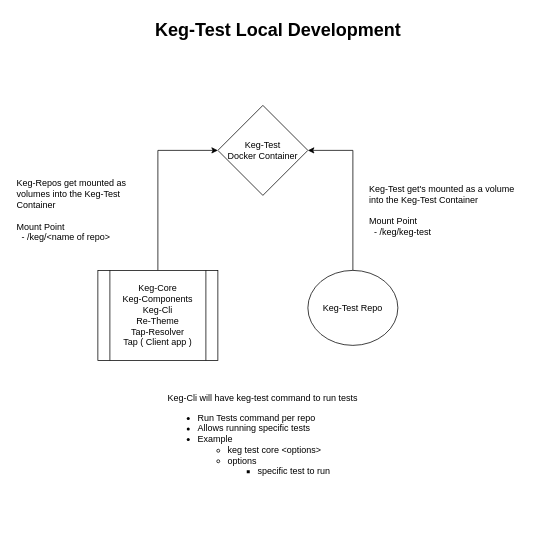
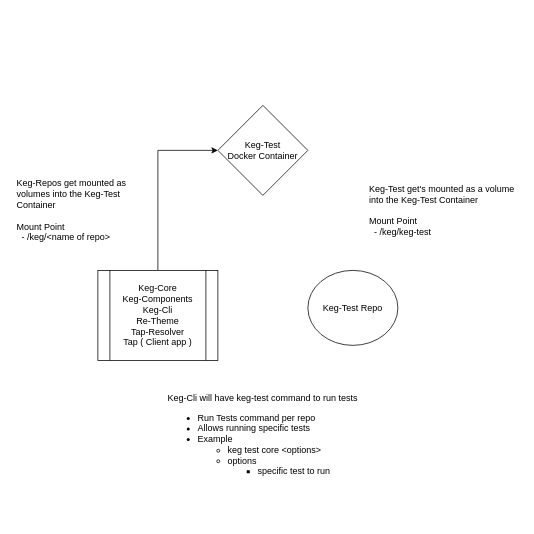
(278, 30) -> none
(334, 150) -> none
